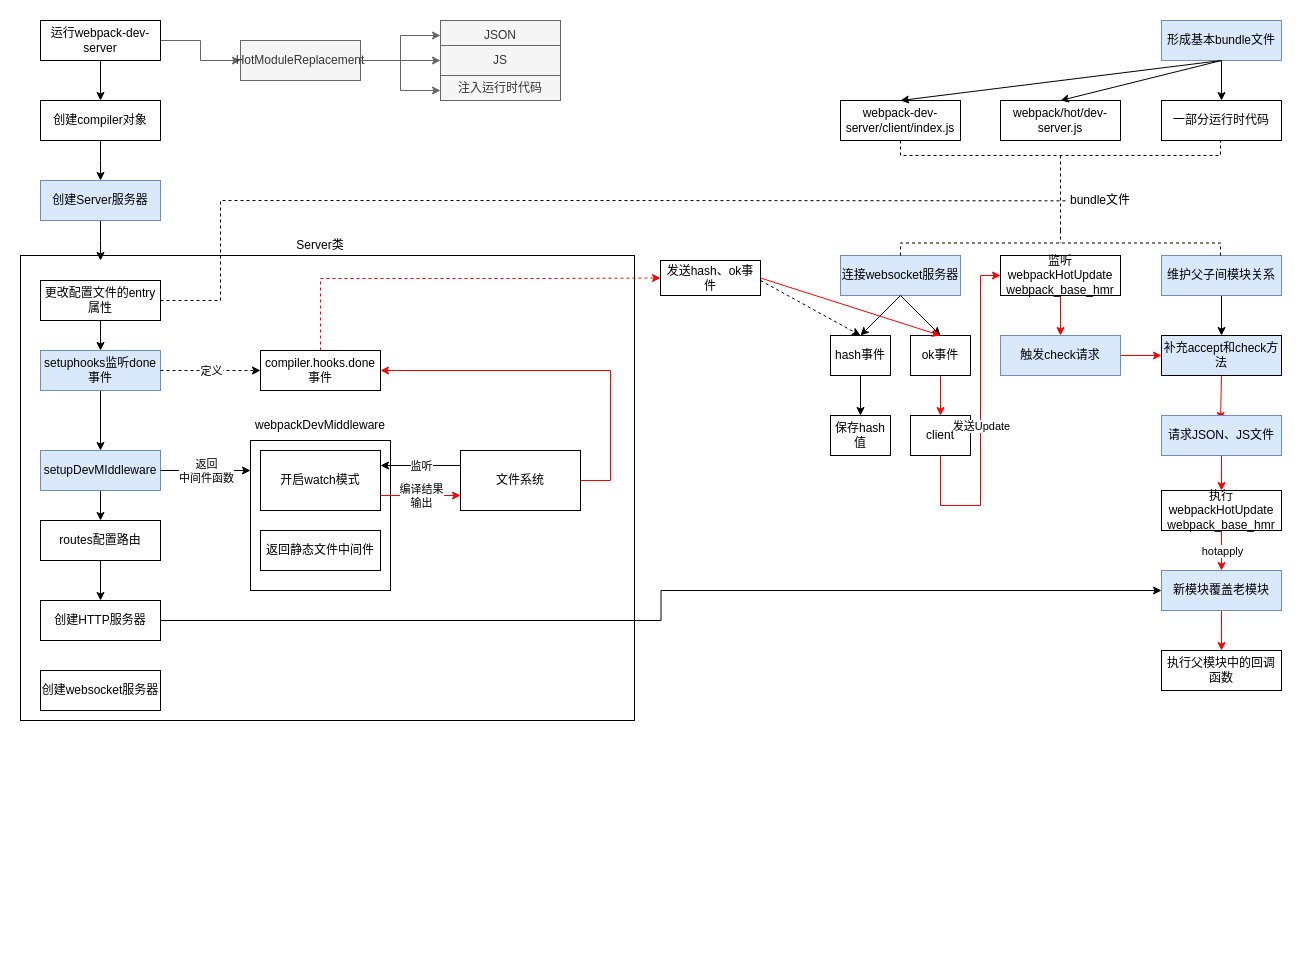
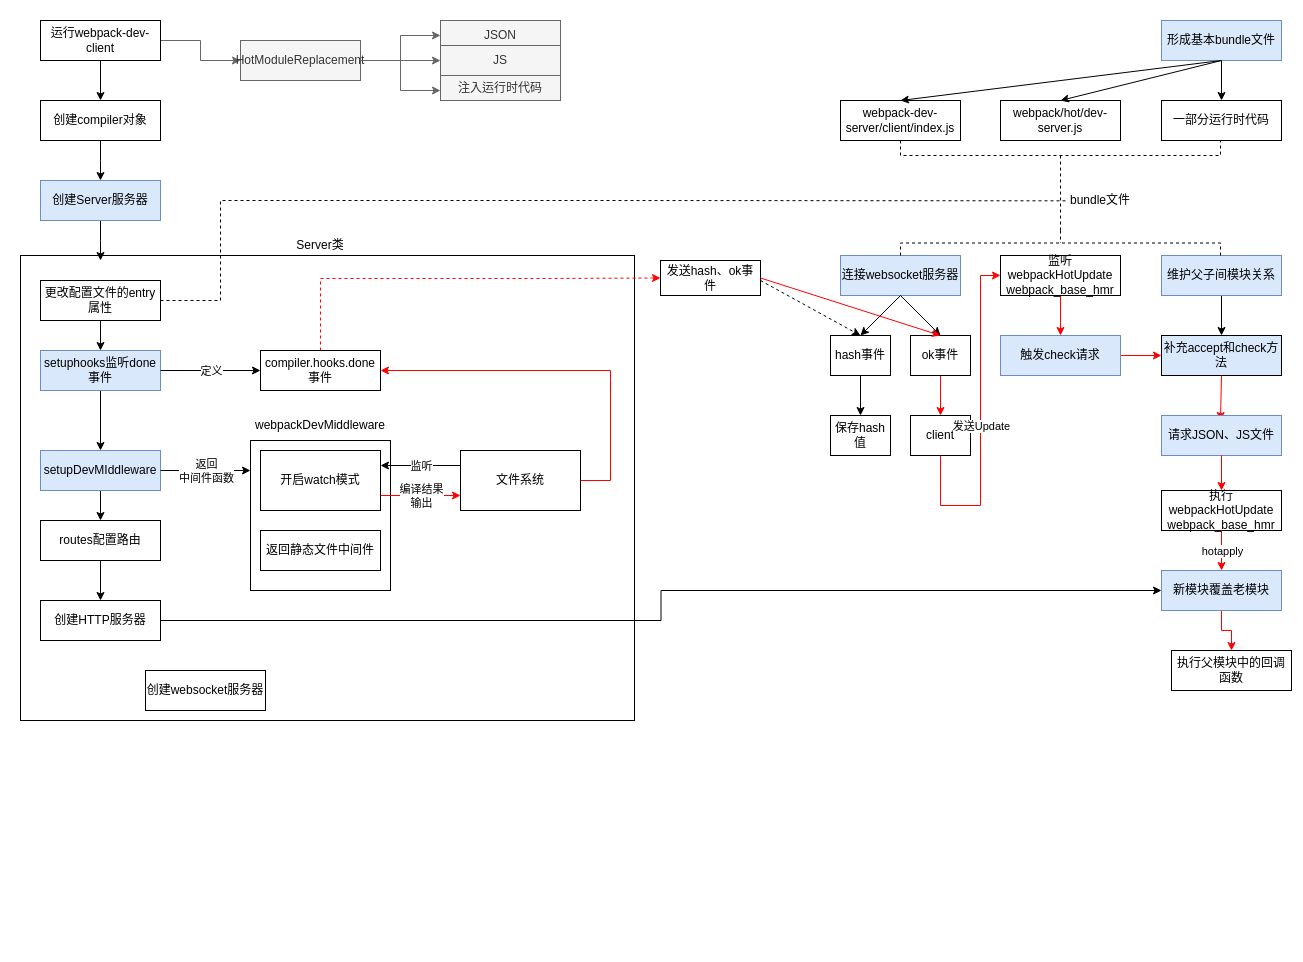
(101, 41) -> (101, 41)
(182, 371) -> (182, 371)
(1222, 671) -> (1232, 671)
(101, 691) -> (206, 691)
